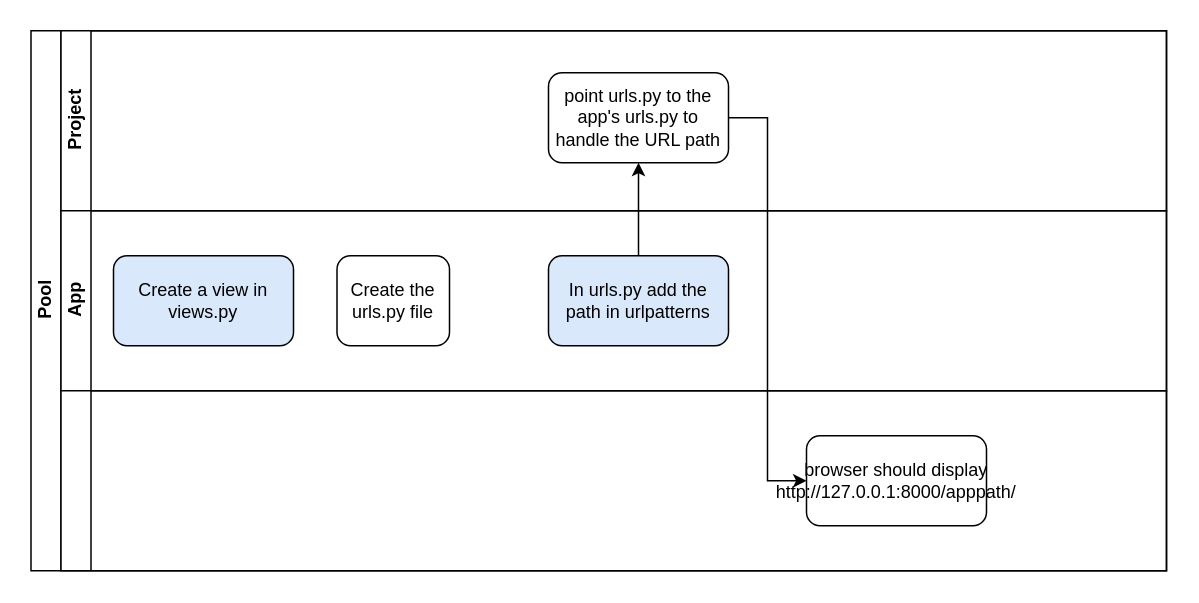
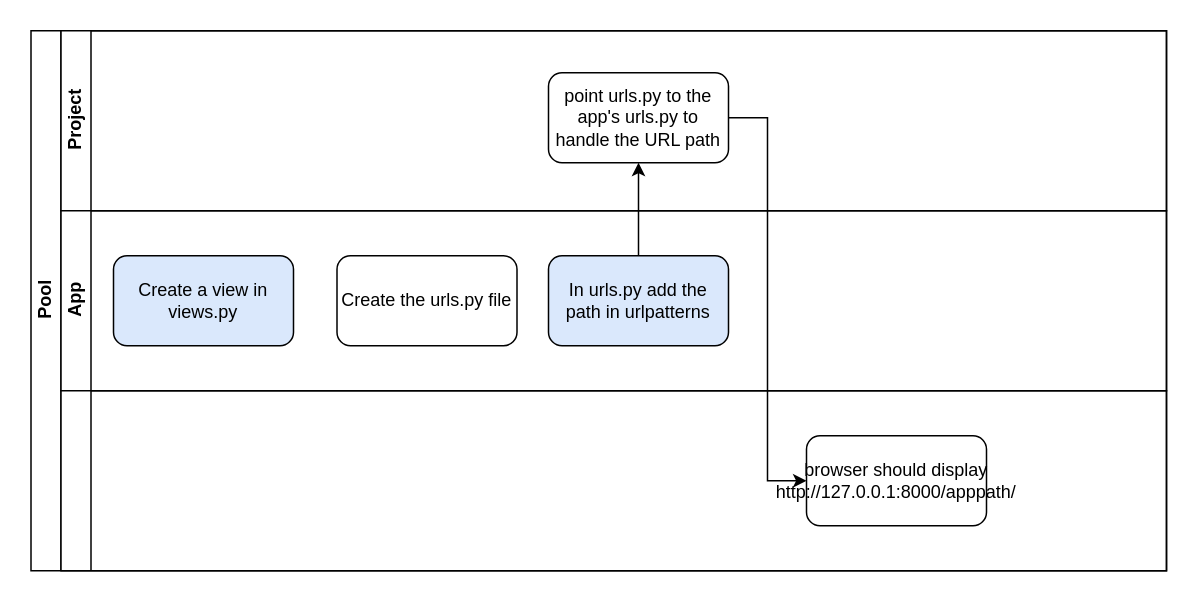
(393, 301) -> (427, 301)
